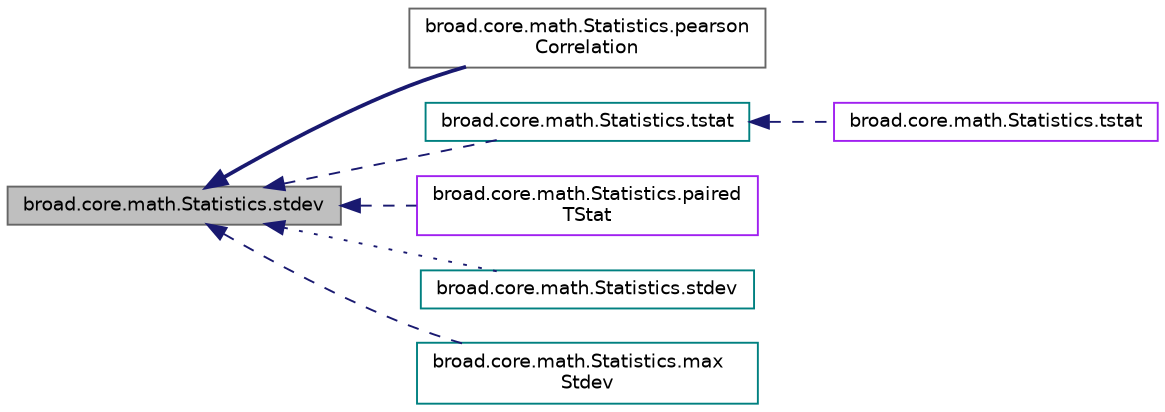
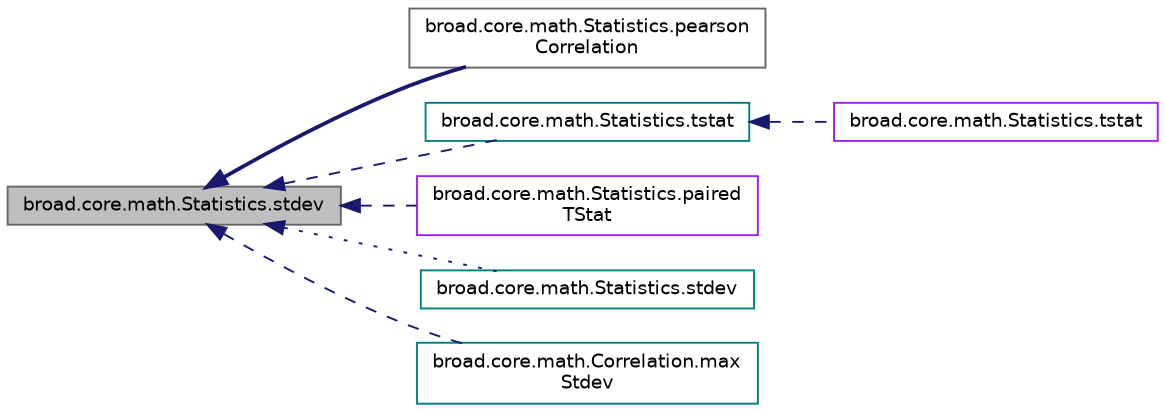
(587, 373) -> (587, 373)
